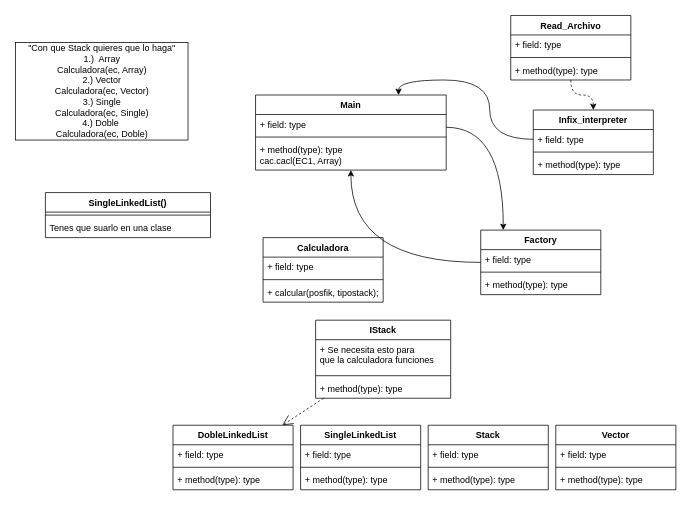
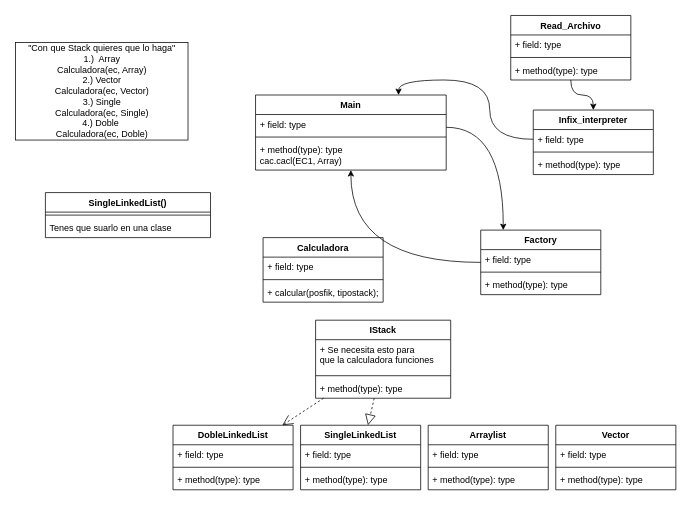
(579, 95) -> (579, 95)
none -> (372, 407)
(488, 435) -> (488, 435)
